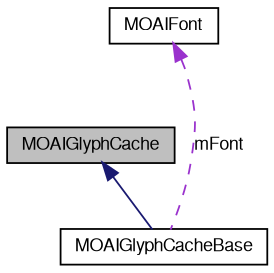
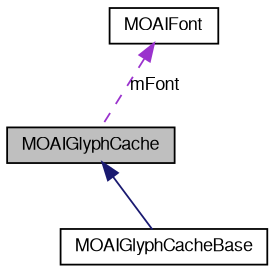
(193, 145) -> (122, 93)
